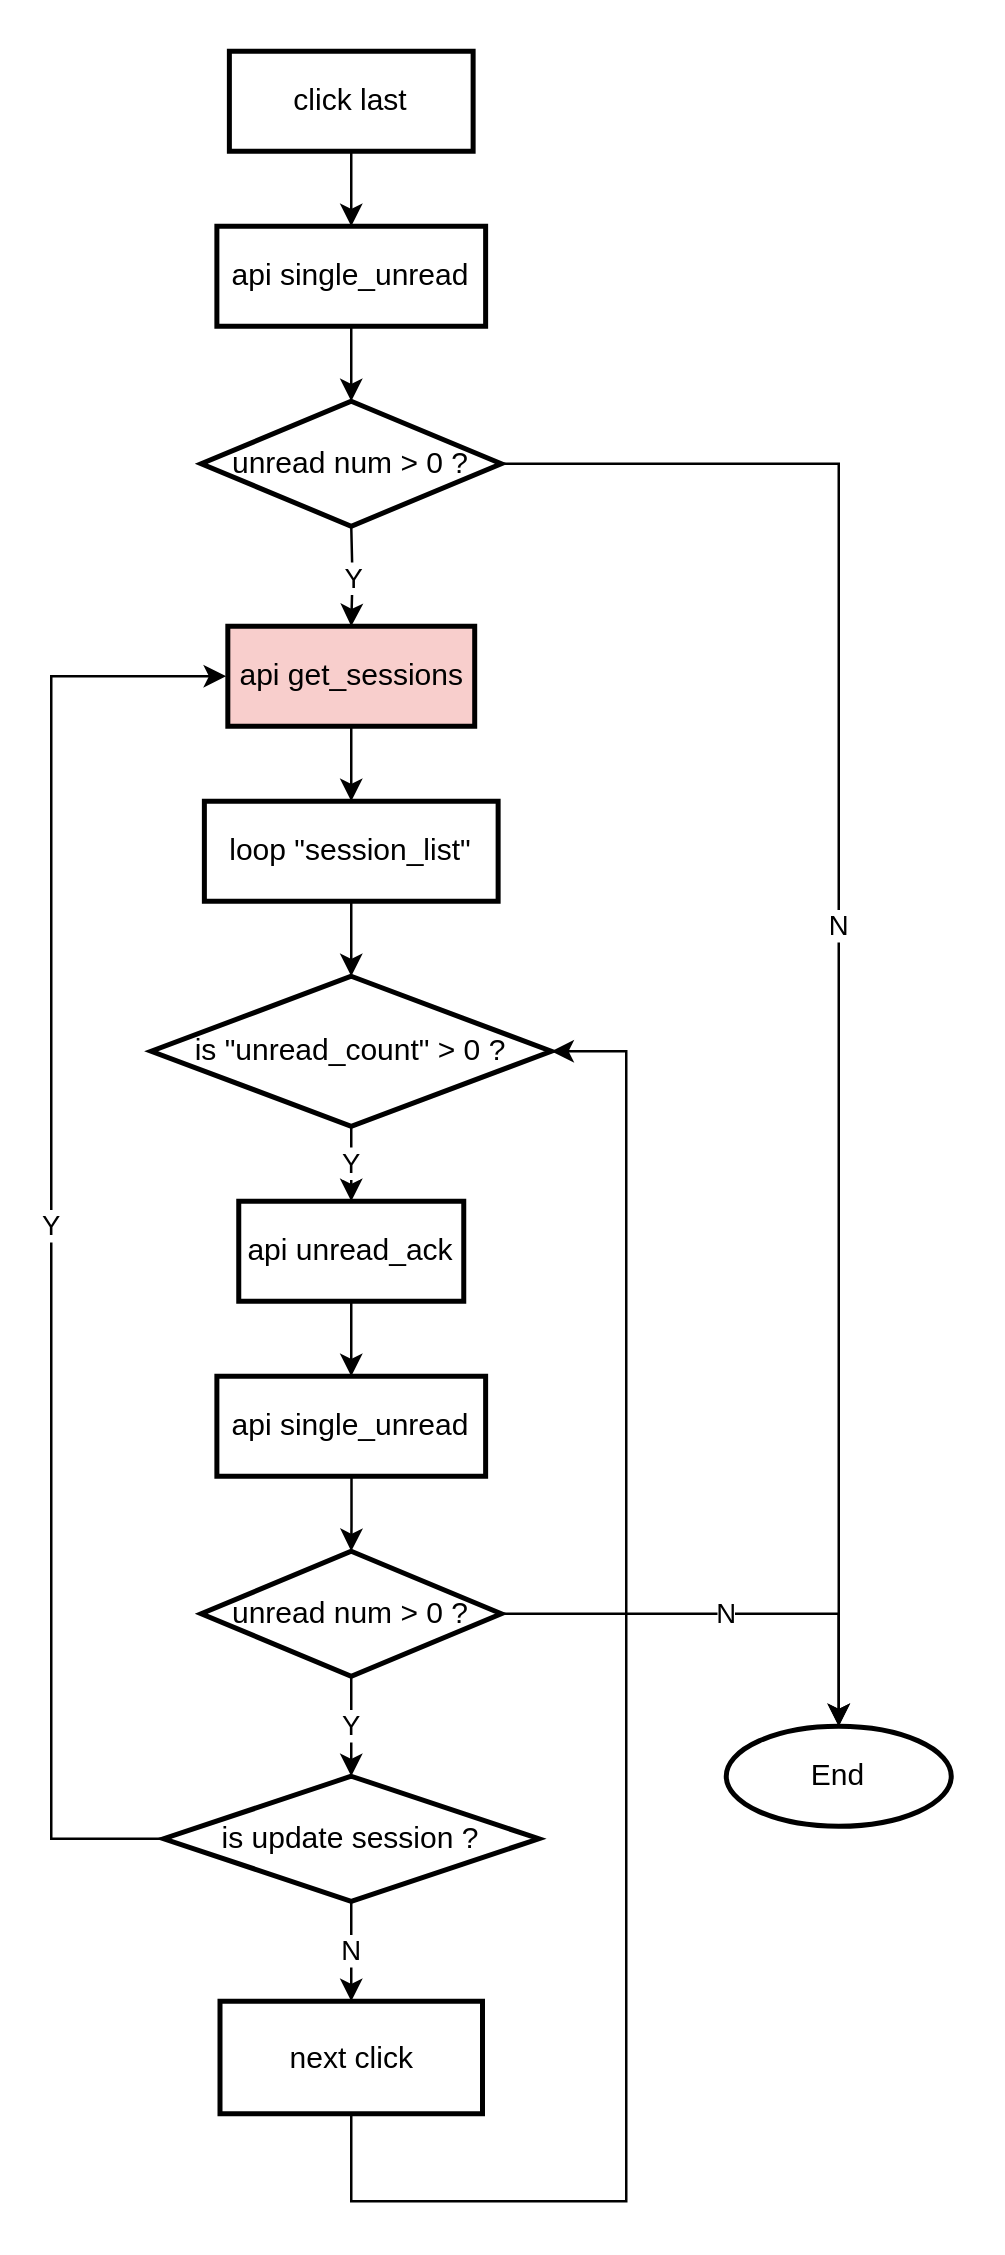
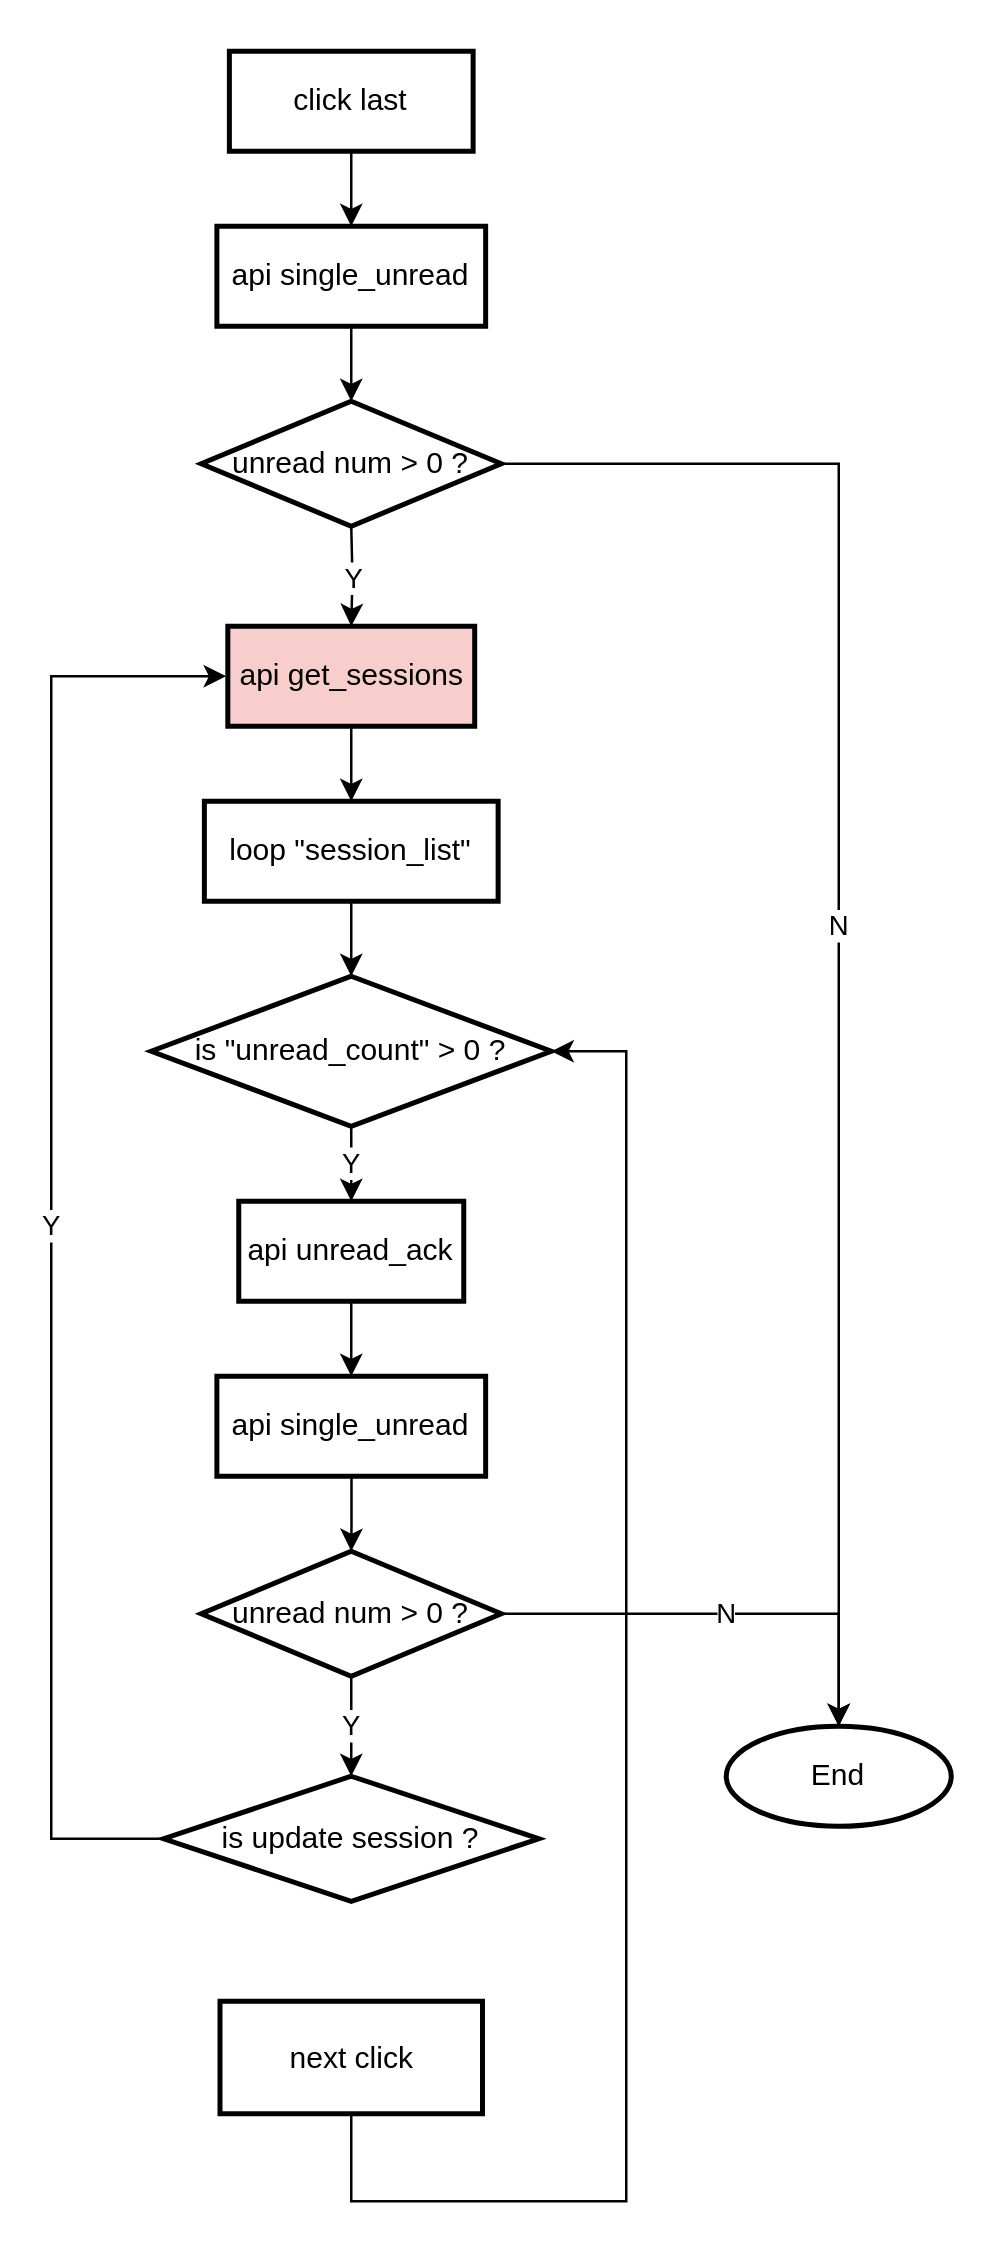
(351, 1919) -> none
